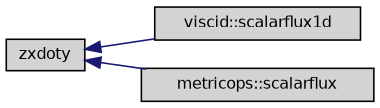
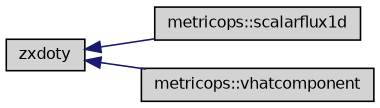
(258, 24) -> (258, 24)
(258, 85) -> (258, 85)
